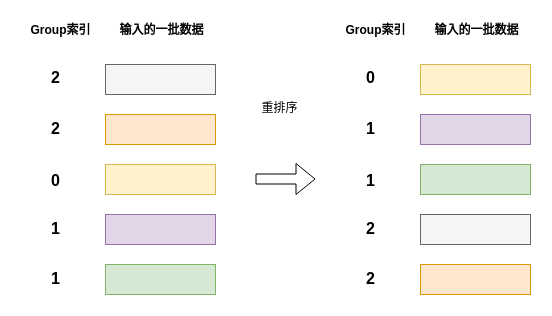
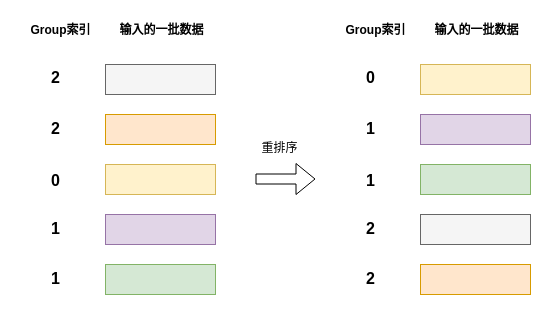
(280, 109) -> (280, 149)
